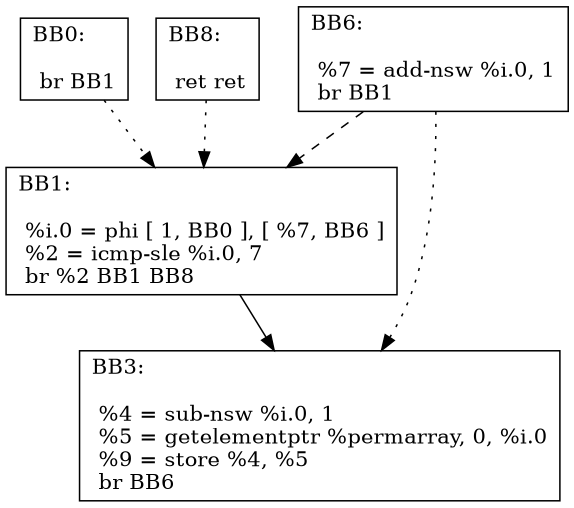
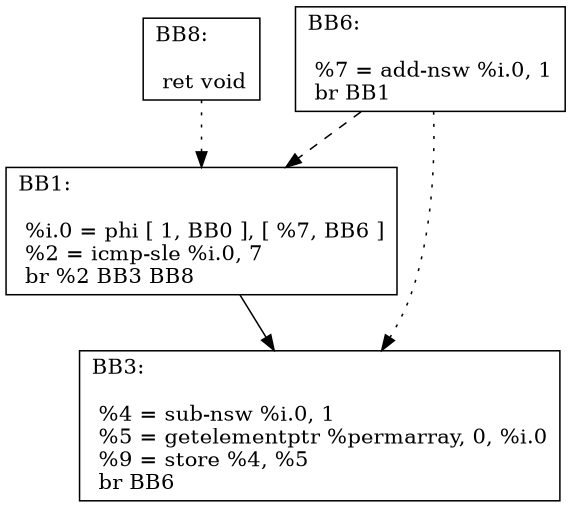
(74, 59) -> none
(208, 82) -> (202, 82)
(107, 277) -> (107, 277)
